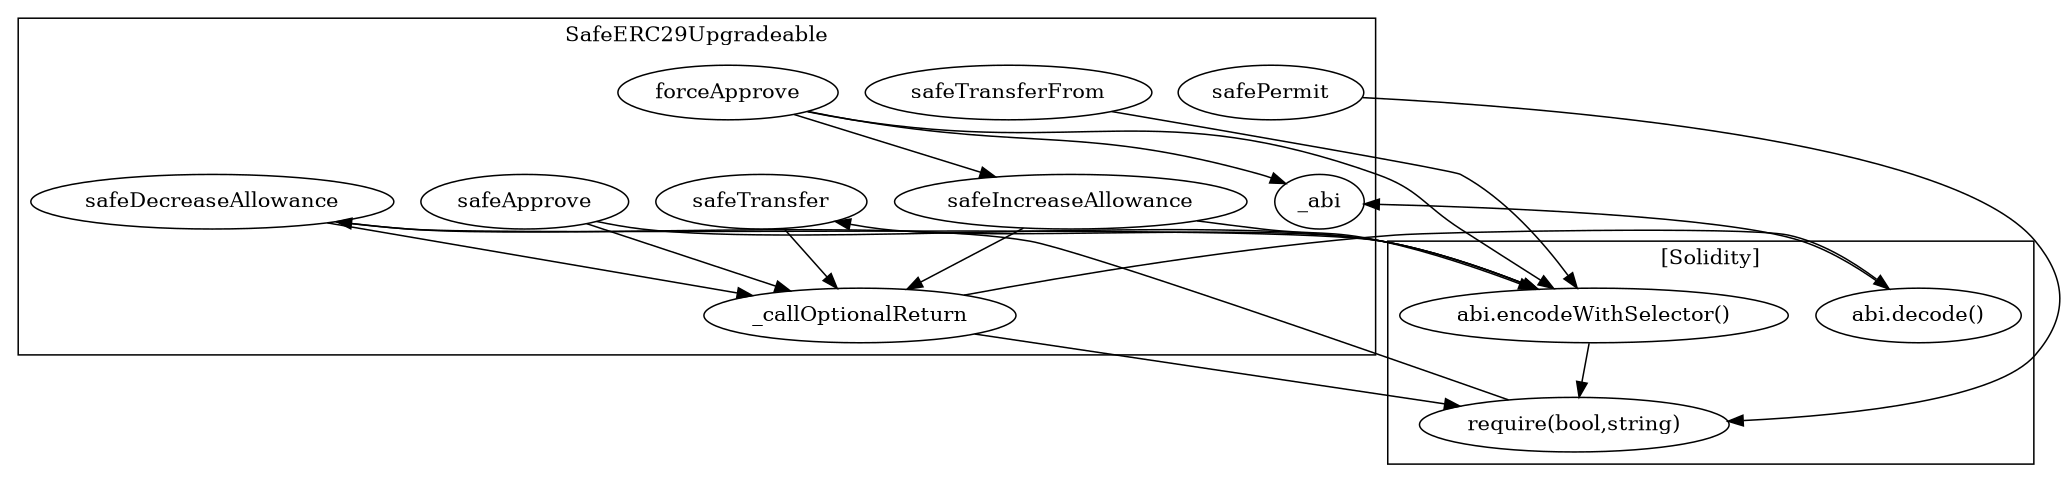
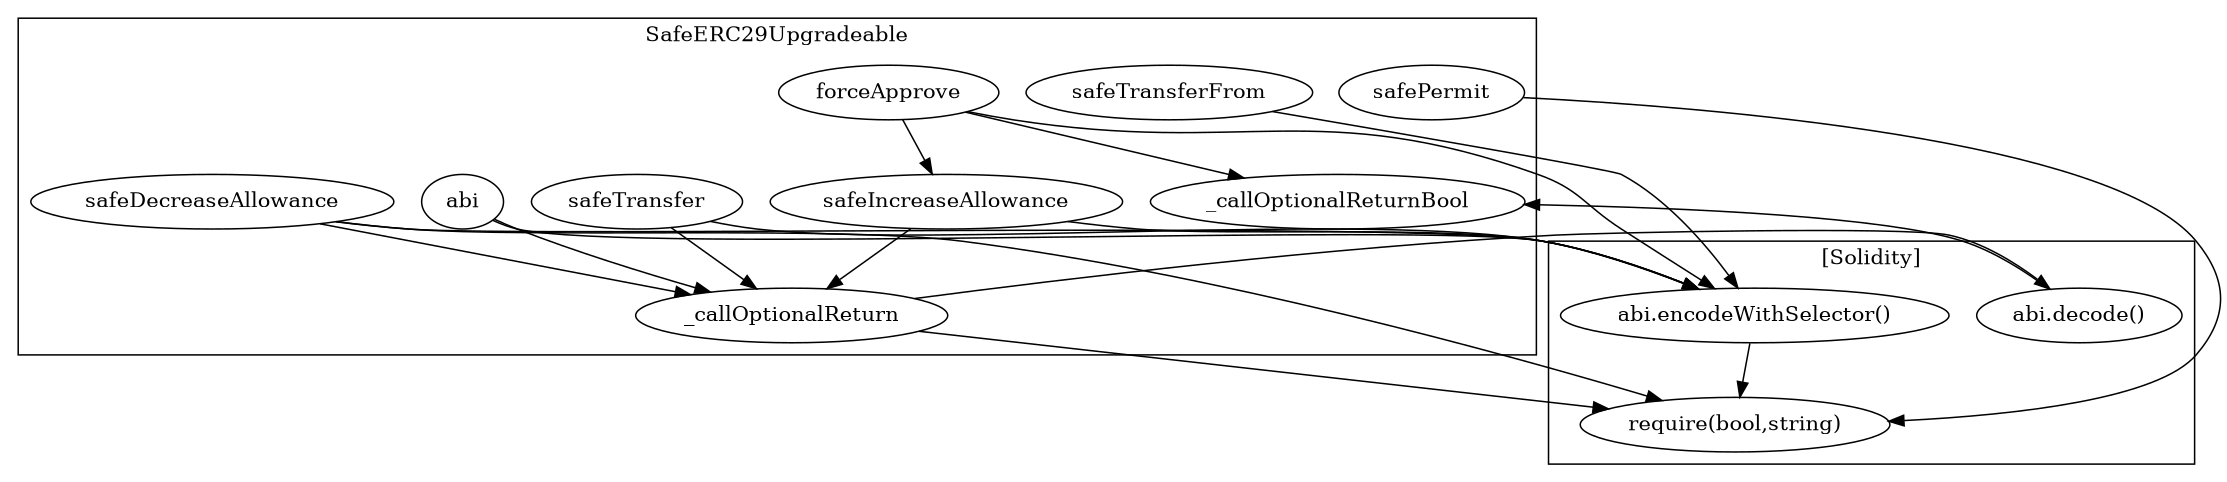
(525, 202) -> (463, 202)
(1320, 202) -> (1338, 202)
(1198, 232) -> (1200, 230)
(1060, 249) -> (1000, 247)
